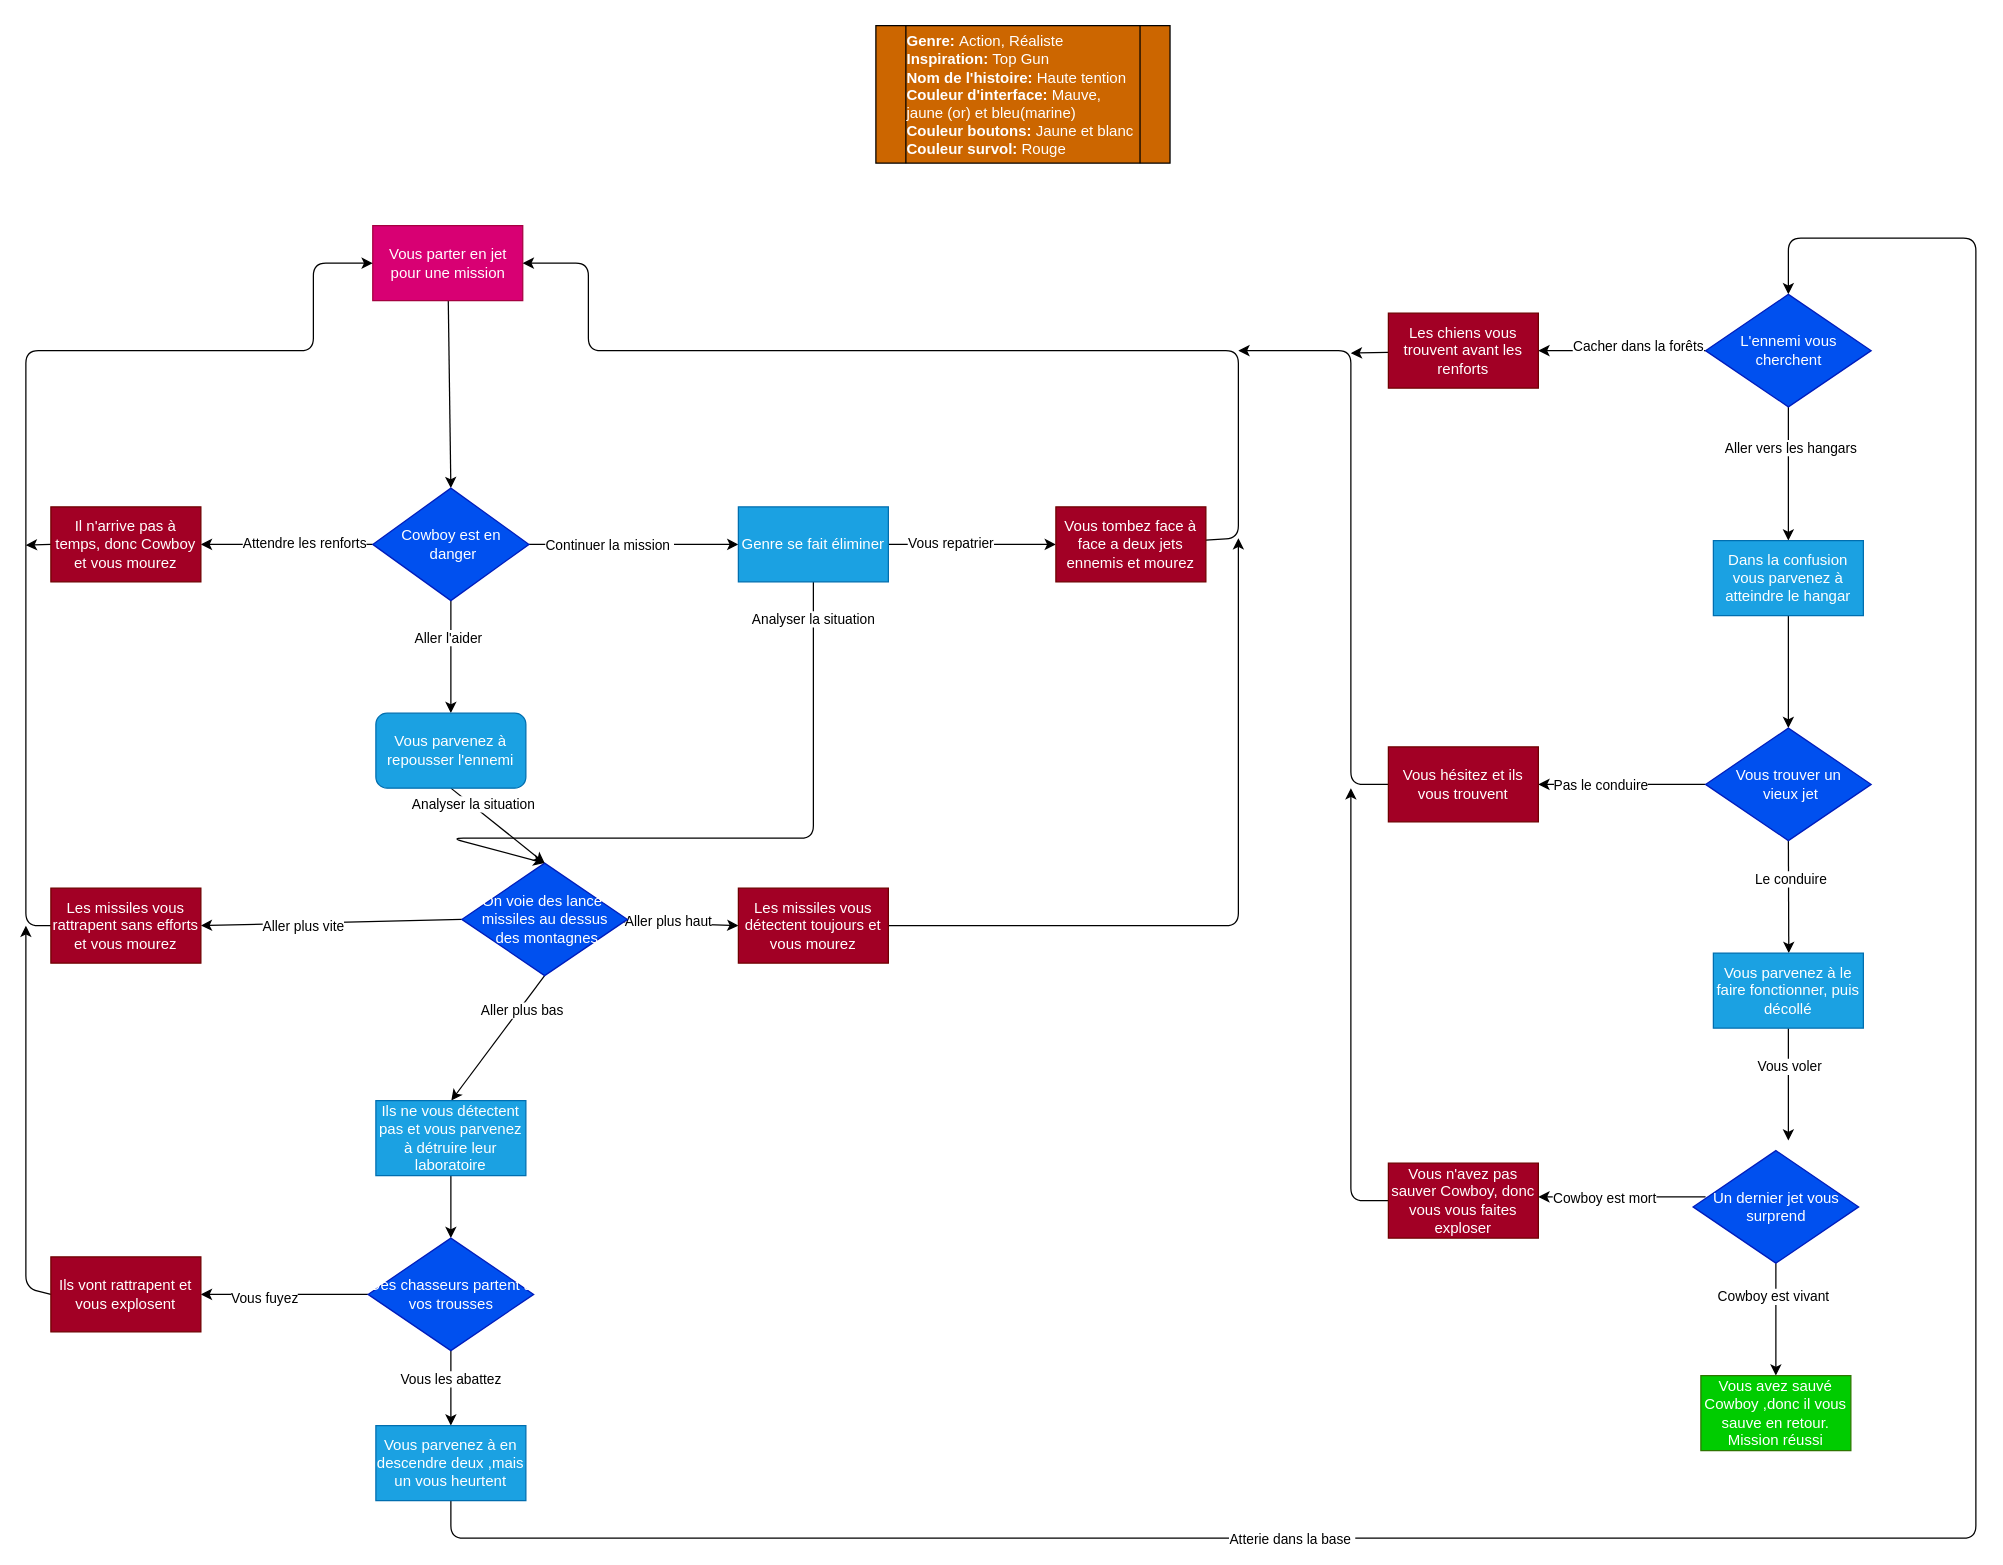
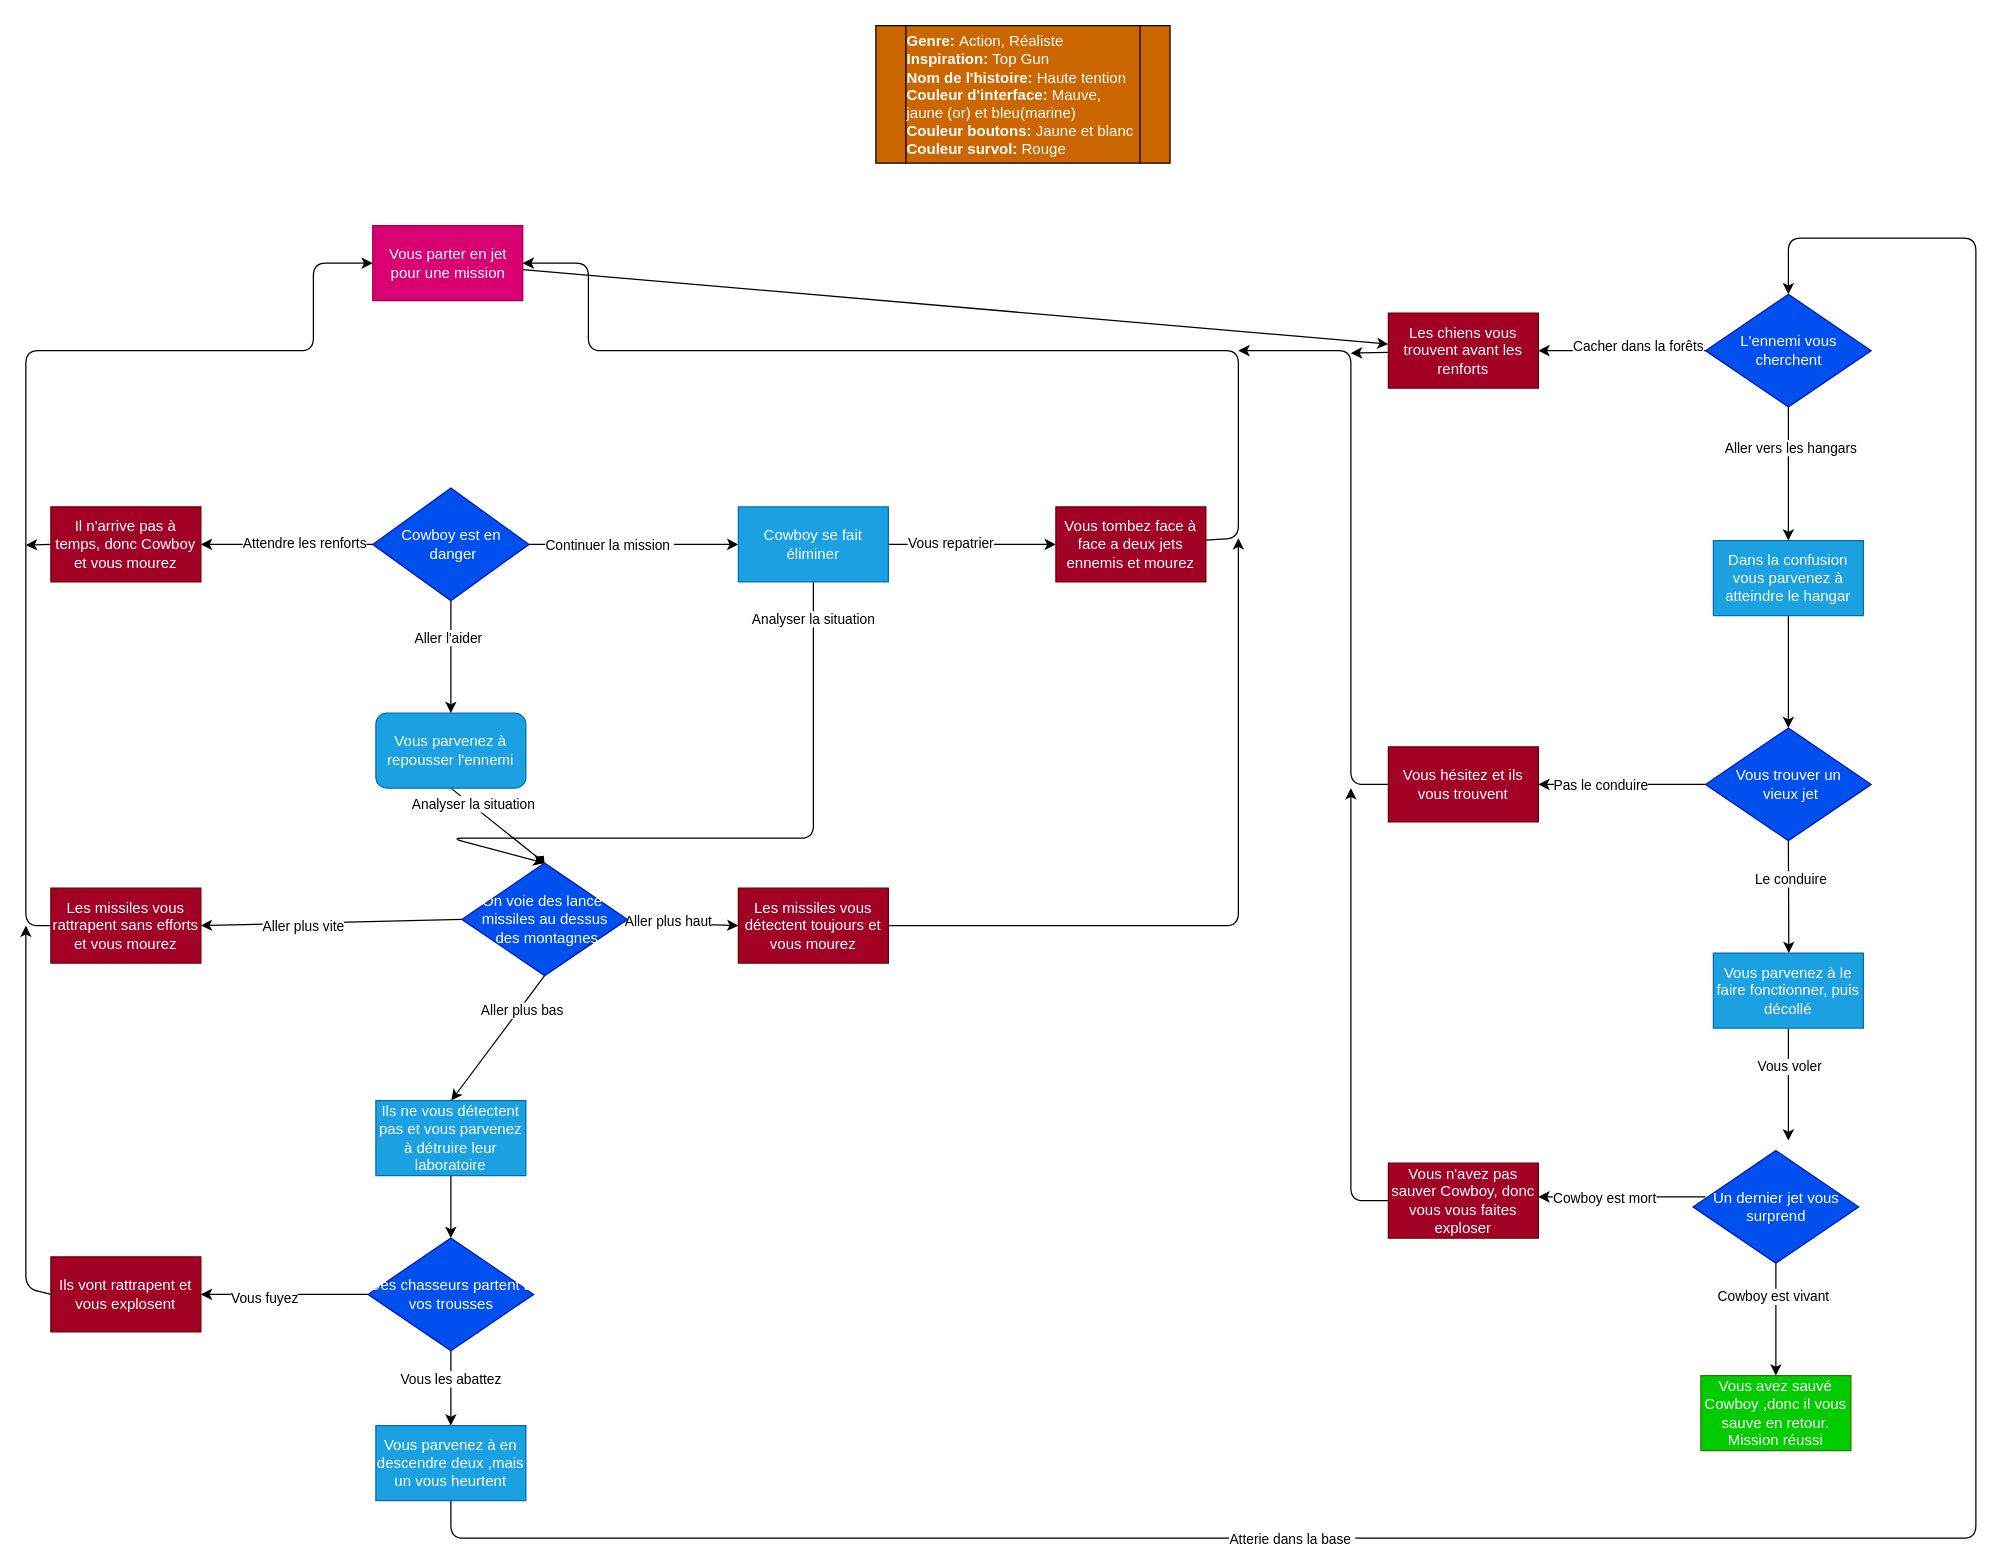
(449, 390) -> (951, 307)
(813, 544) -> (813, 544)
(537, 857) -> (536, 856)
